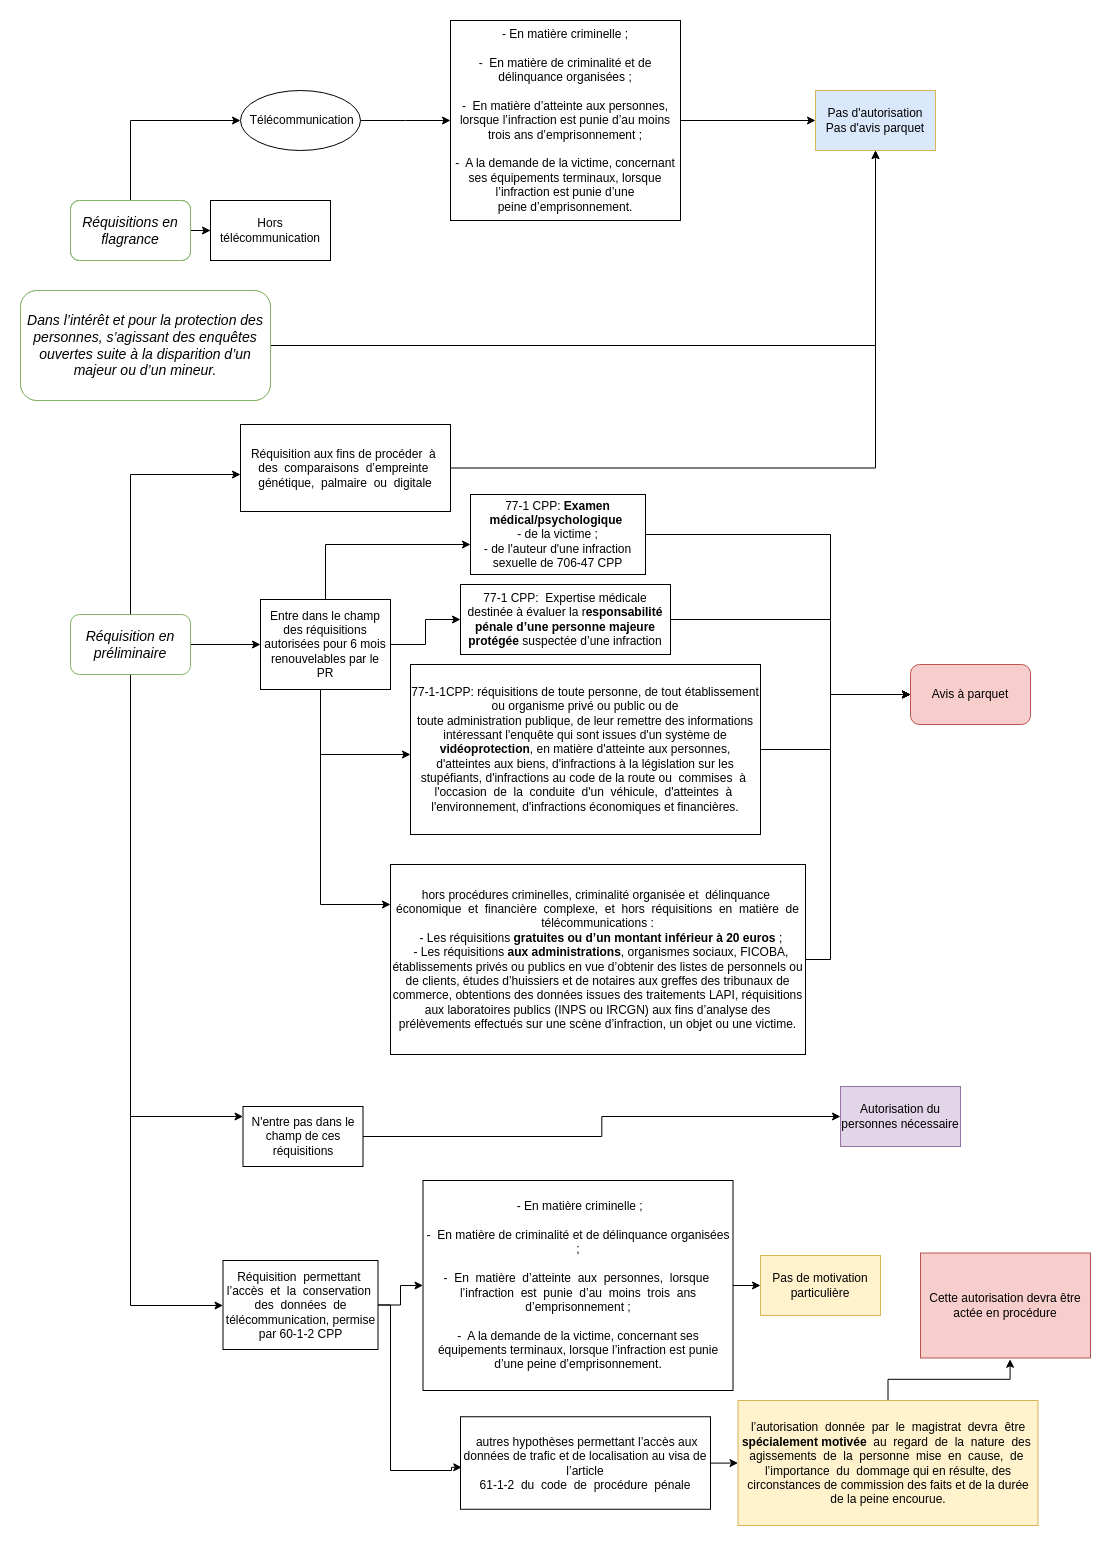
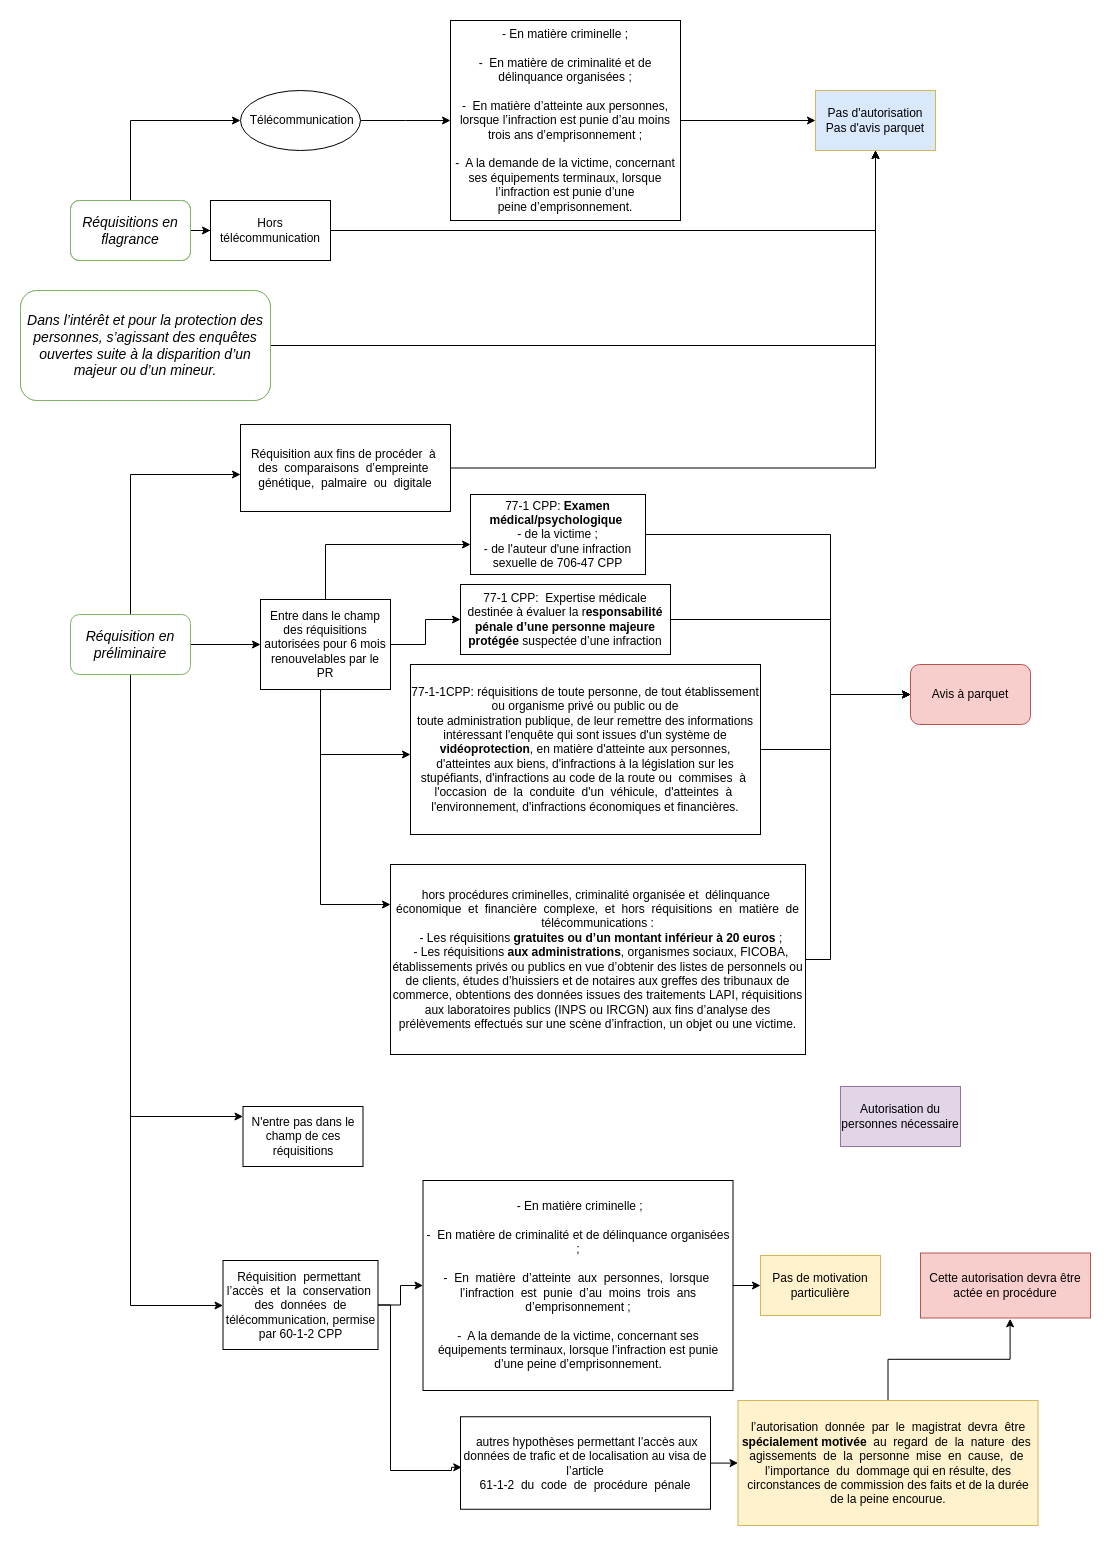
none -> (602, 231)
(602, 1130) -> none
(1006, 1306) -> (1006, 1286)
